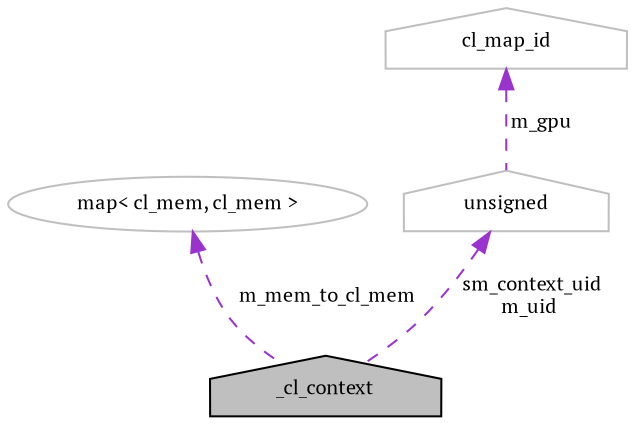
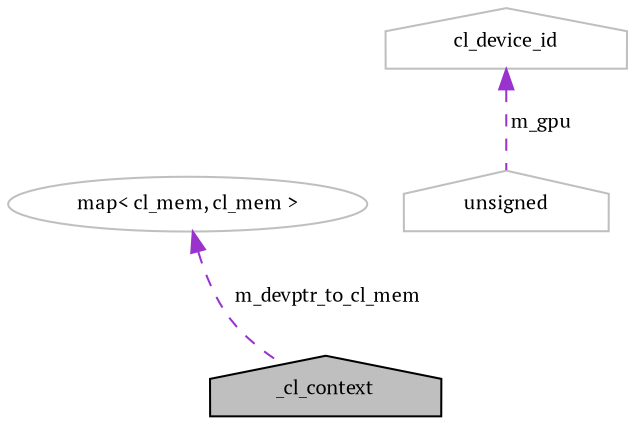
(506, 42) -> (506, 42)
(326, 297) -> (326, 297)
(428, 312) -> none
